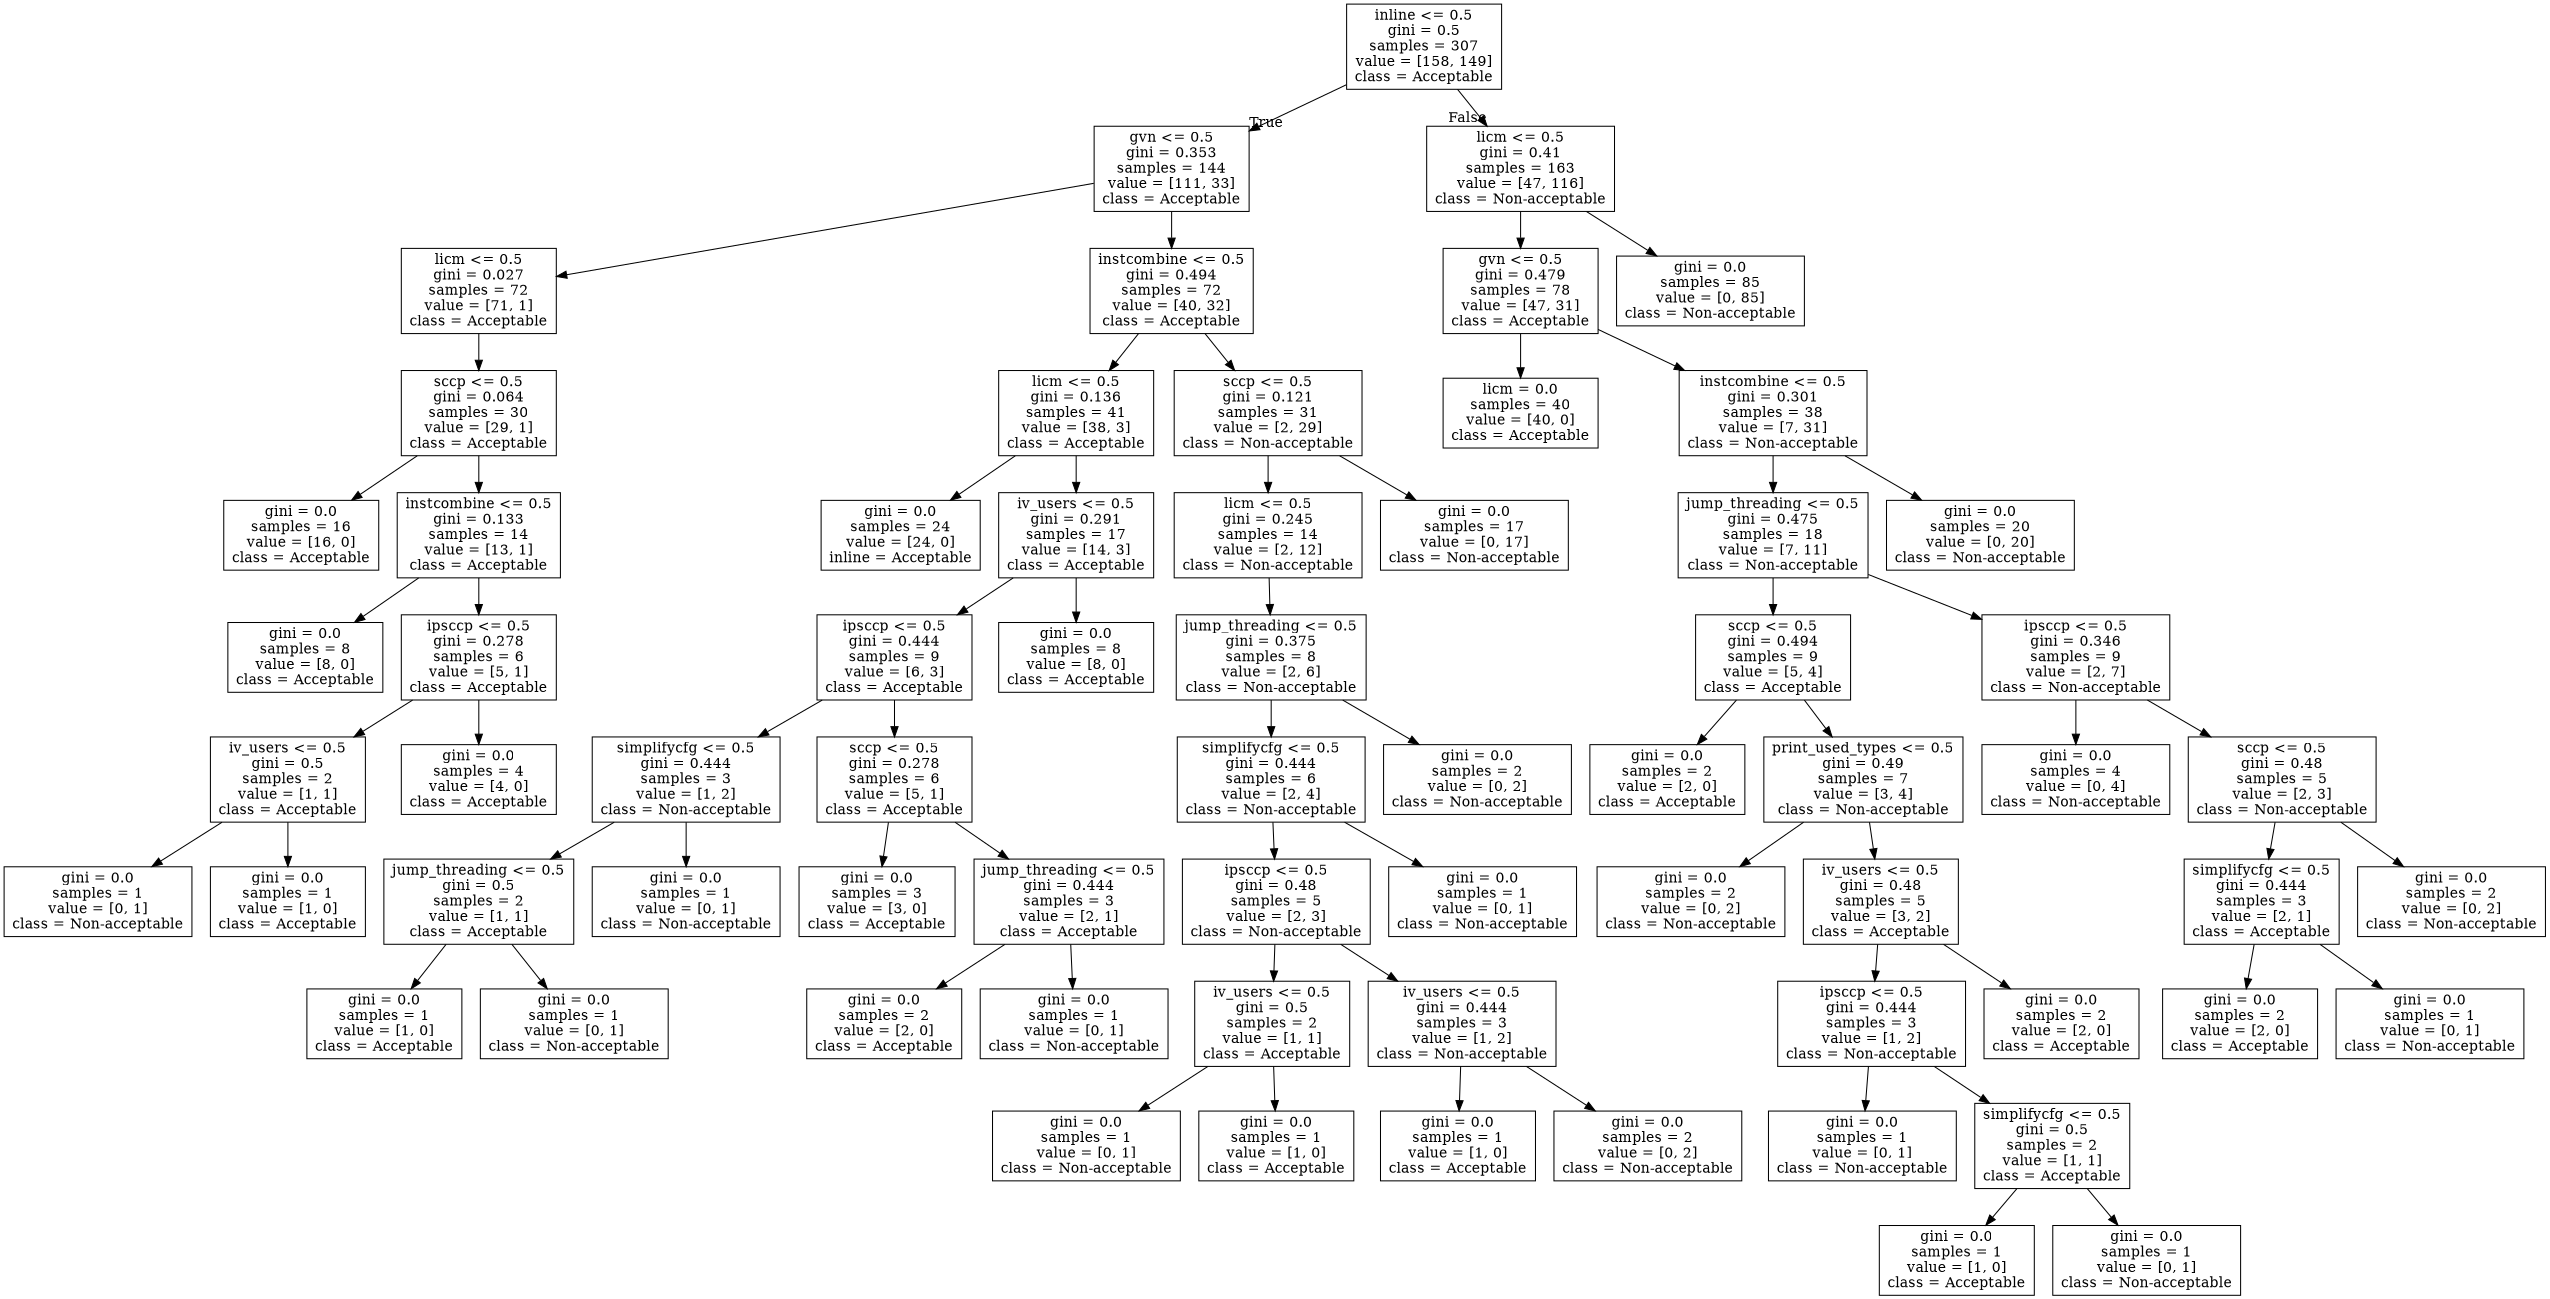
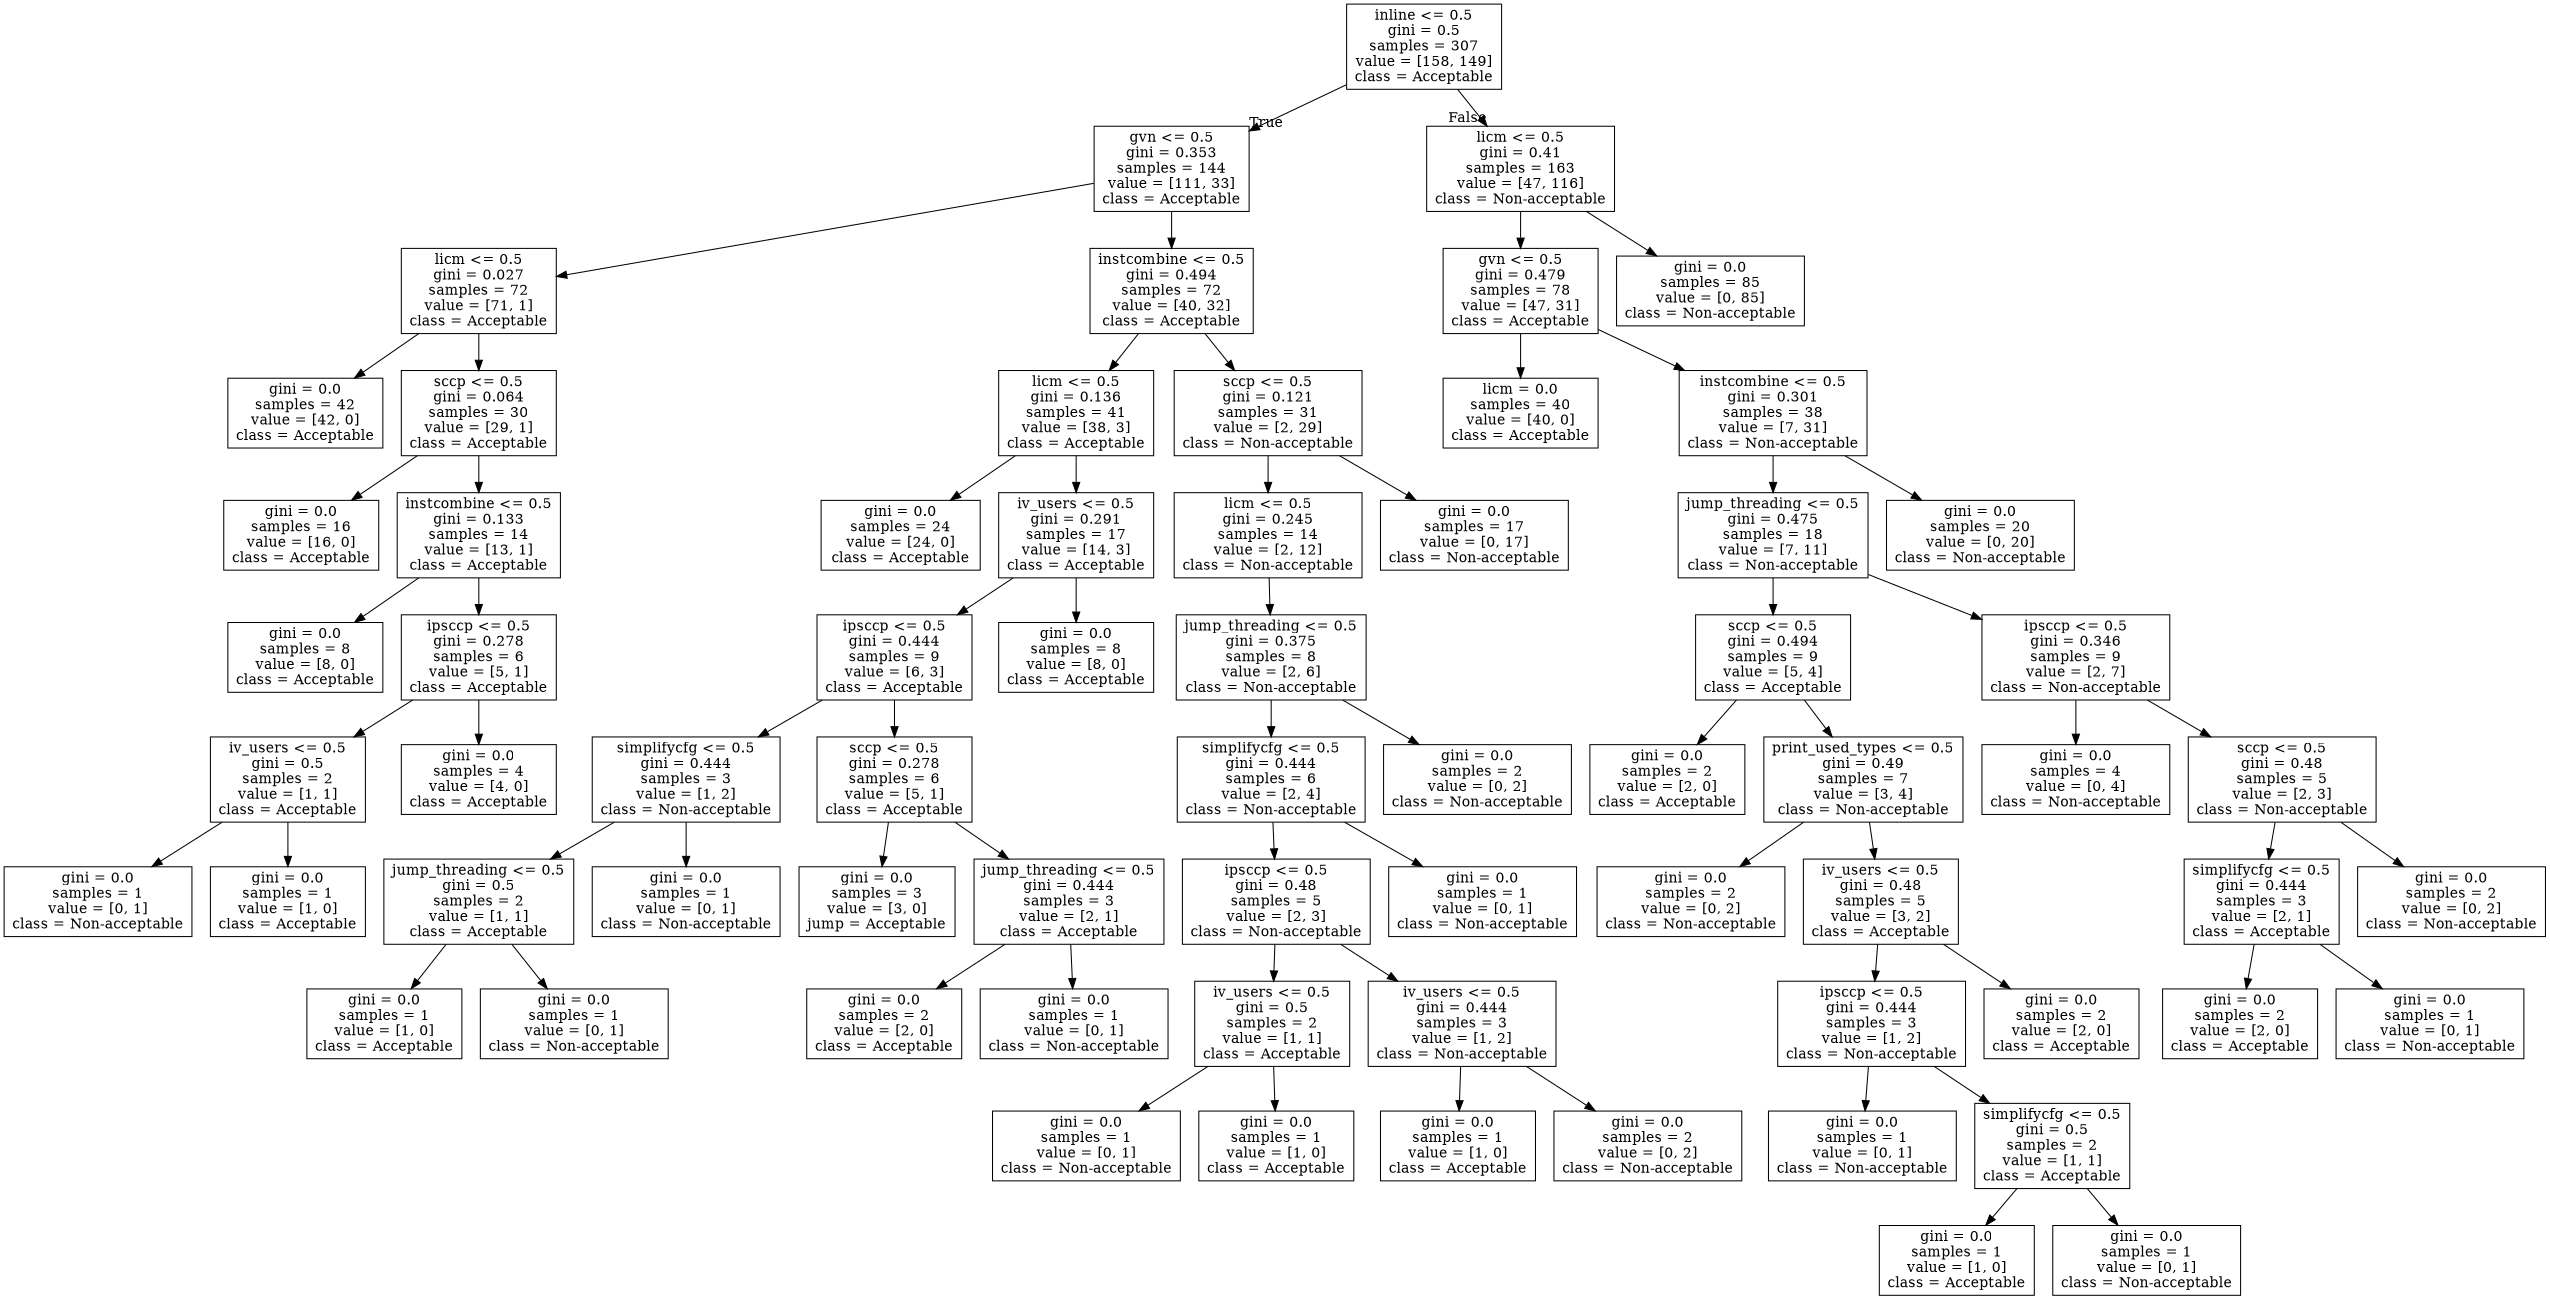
none -> (305, 413)
(901, 535) -> (901, 535)
(877, 902) -> (877, 902)
